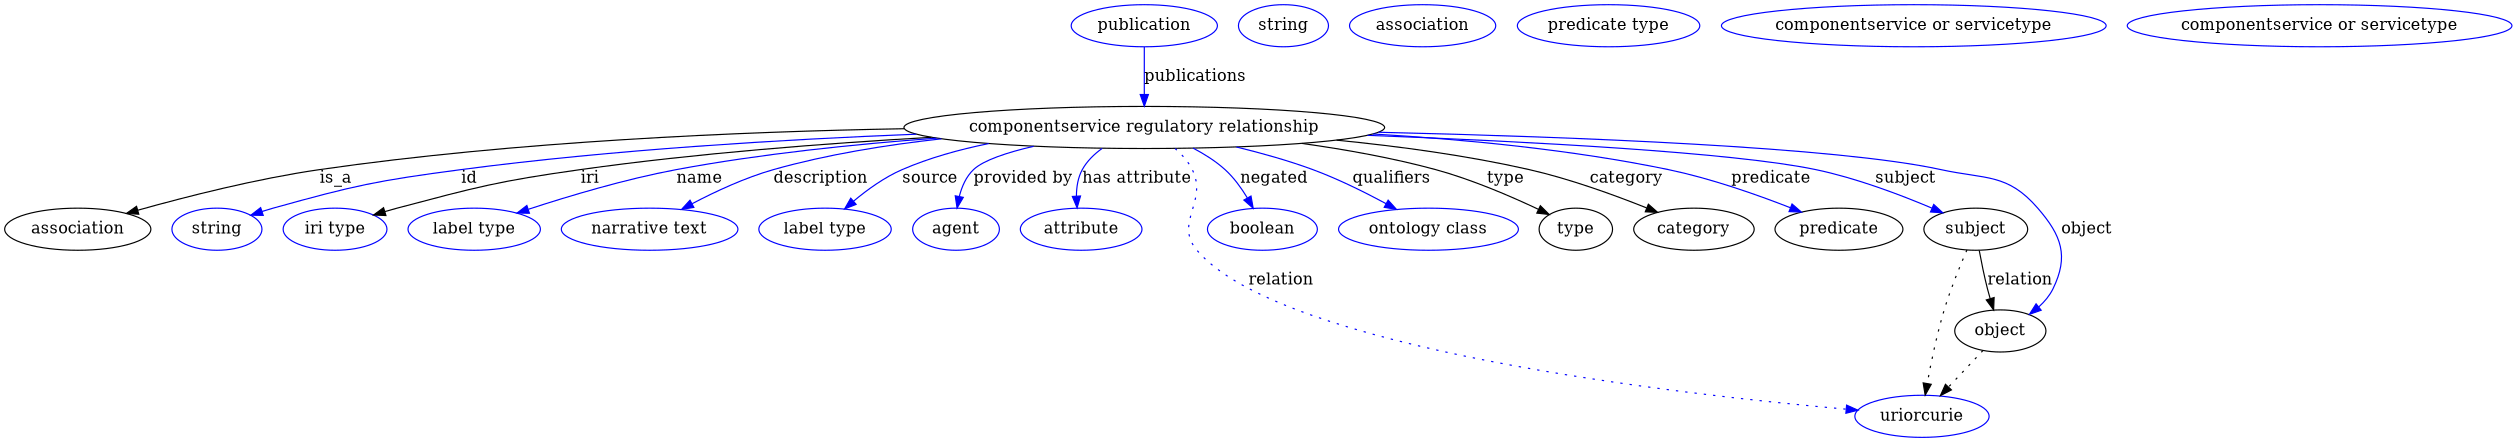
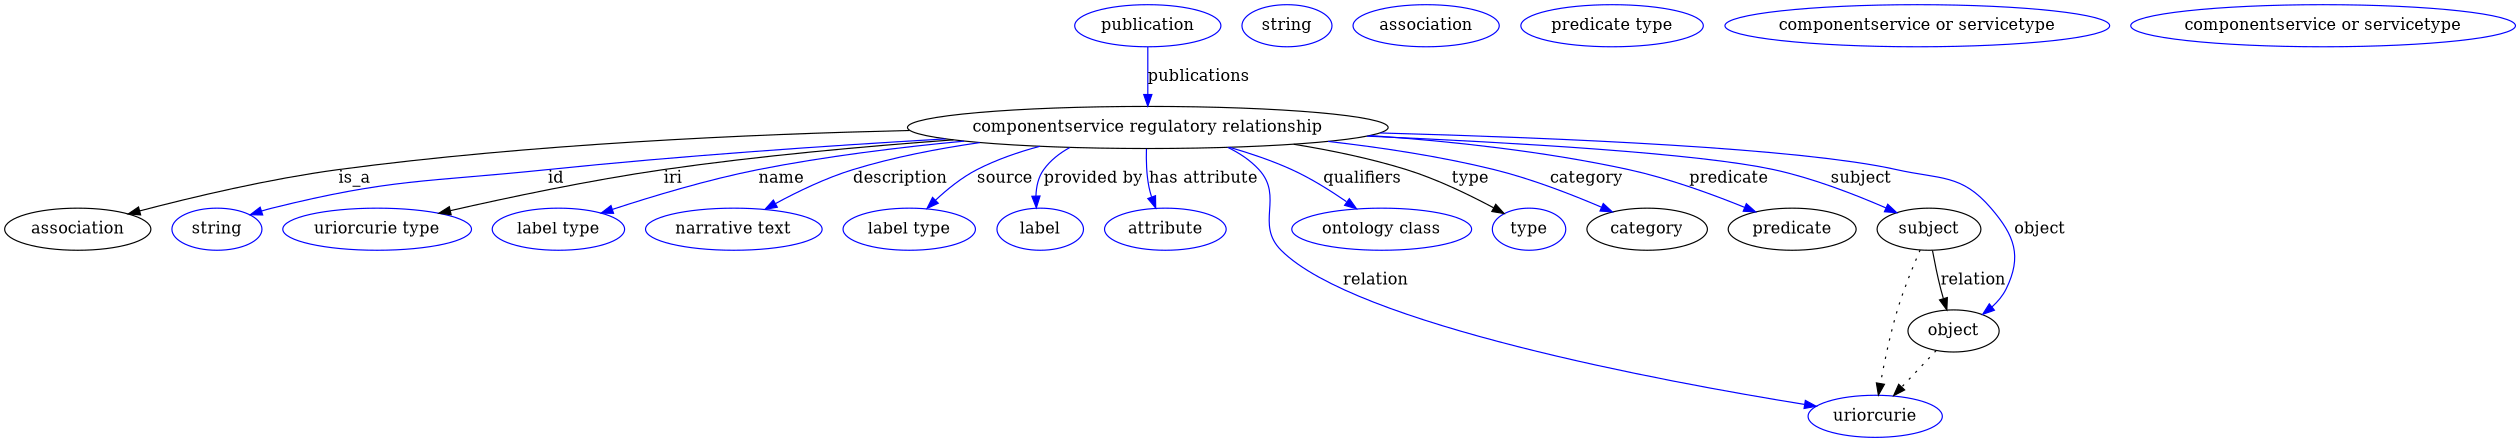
(1494, 162) -> (1467, 164)
(335, 229) -> (377, 229)
(956, 229) -> (1040, 229)
(1262, 229) -> none
(1576, 229) -> (1529, 229)
(1456, 354) -> (1474, 335)
